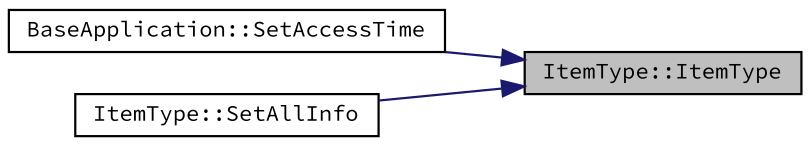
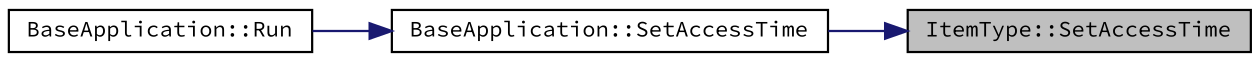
none -> (161, 31)
(663, 73) -> (1079, 31)
(227, 115) -> none
